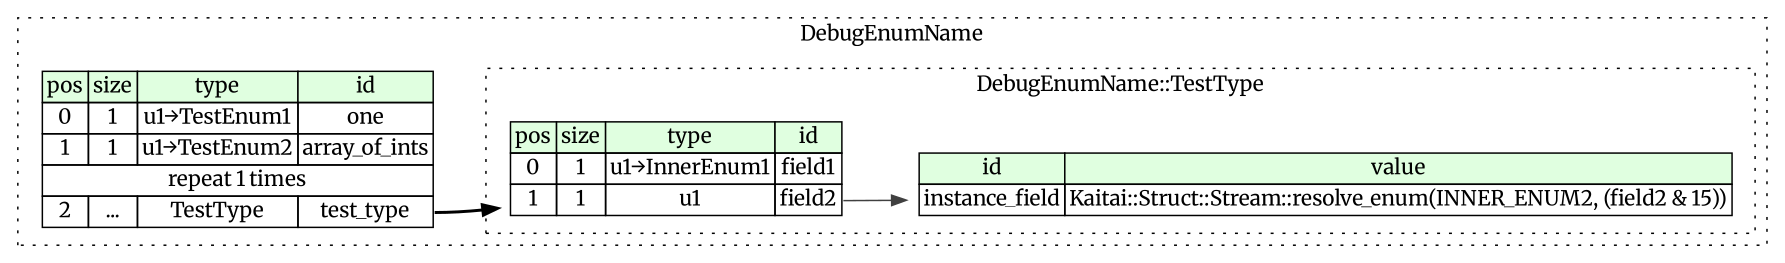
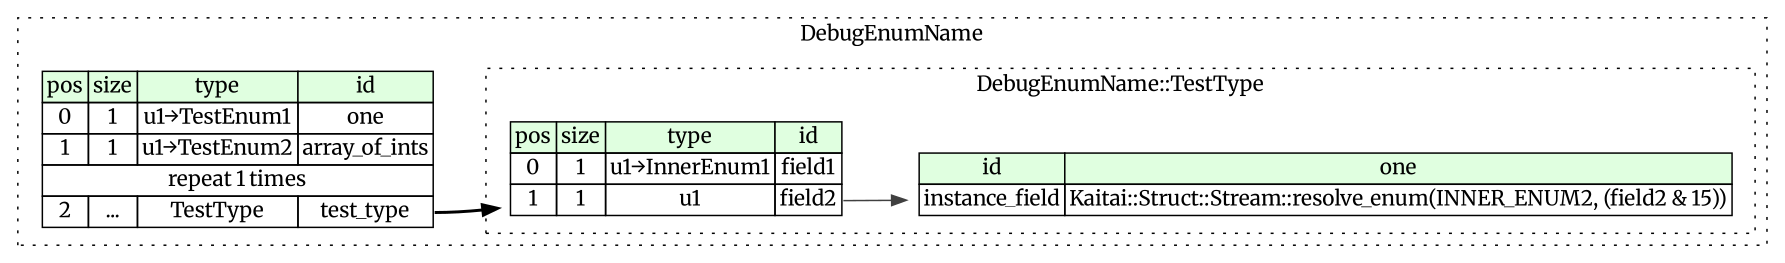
(1398, 168) -> (1398, 168)
